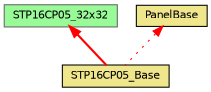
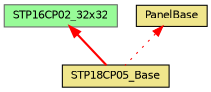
(61, 16) -> (61, 16)
(116, 76) -> (116, 76)
